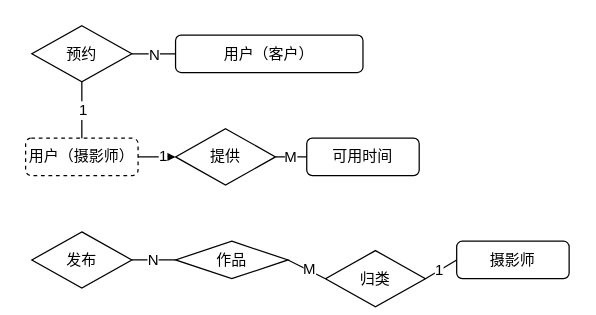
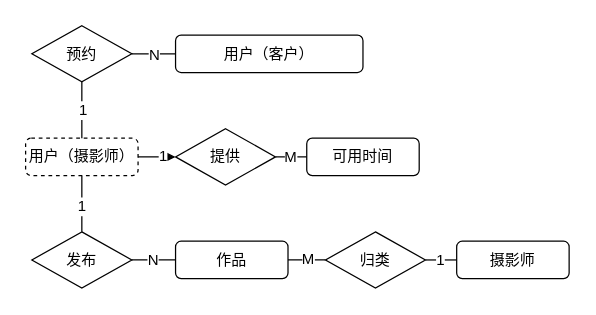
none -> (82, 203)
(232, 260) -> (232, 260)
(376, 279) -> (376, 260)
